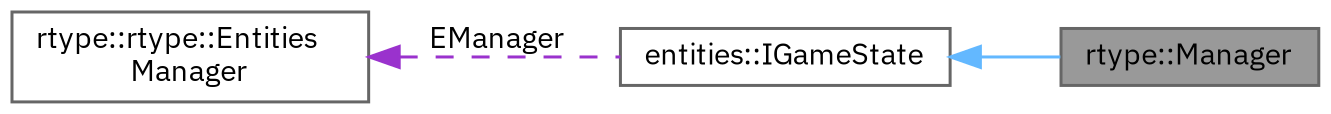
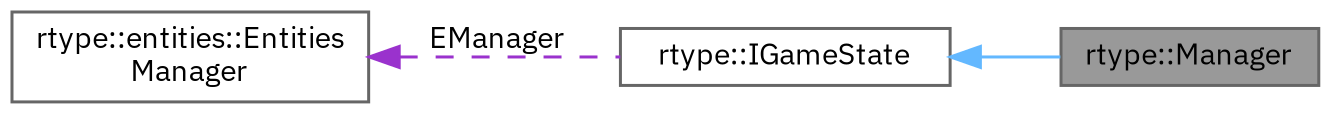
(190, 57) -> (190, 57)
(785, 57) -> (785, 57)
